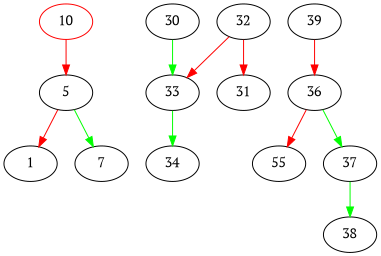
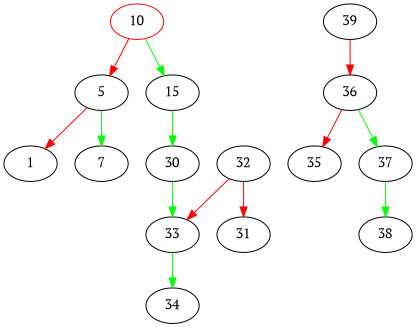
none -> (173, 93)
(279, 164) -> (315, 164)
